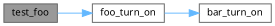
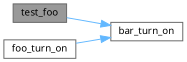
(70, 13) -> (84, 21)
